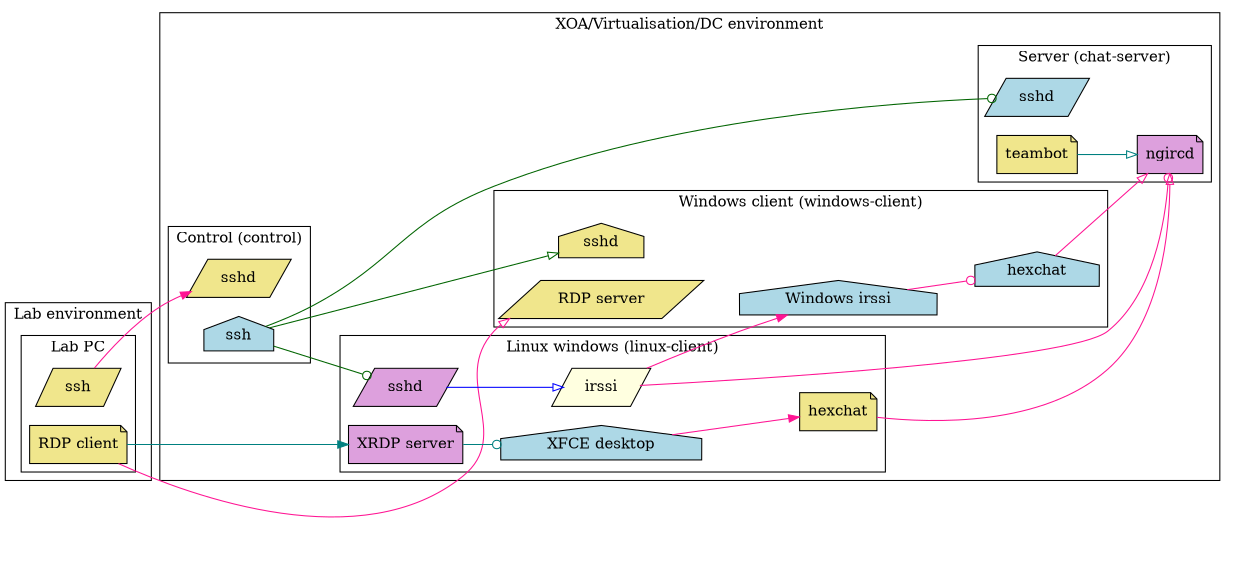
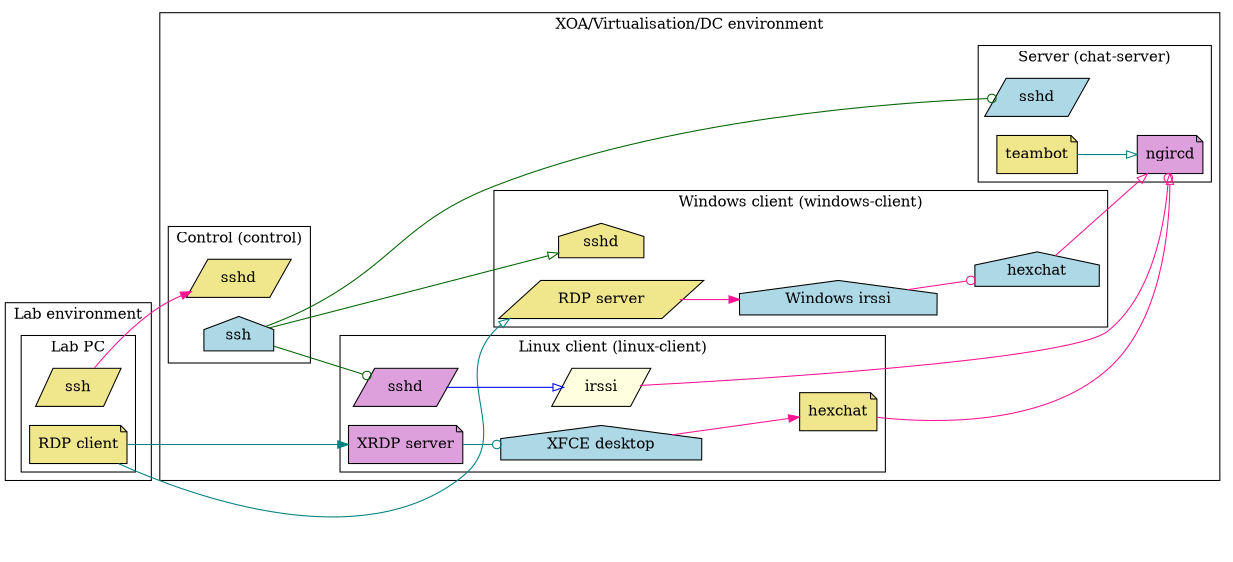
(711, 342) -> (704, 300)
(613, 348) -> (613, 348)
(374, 514) -> (374, 514)
